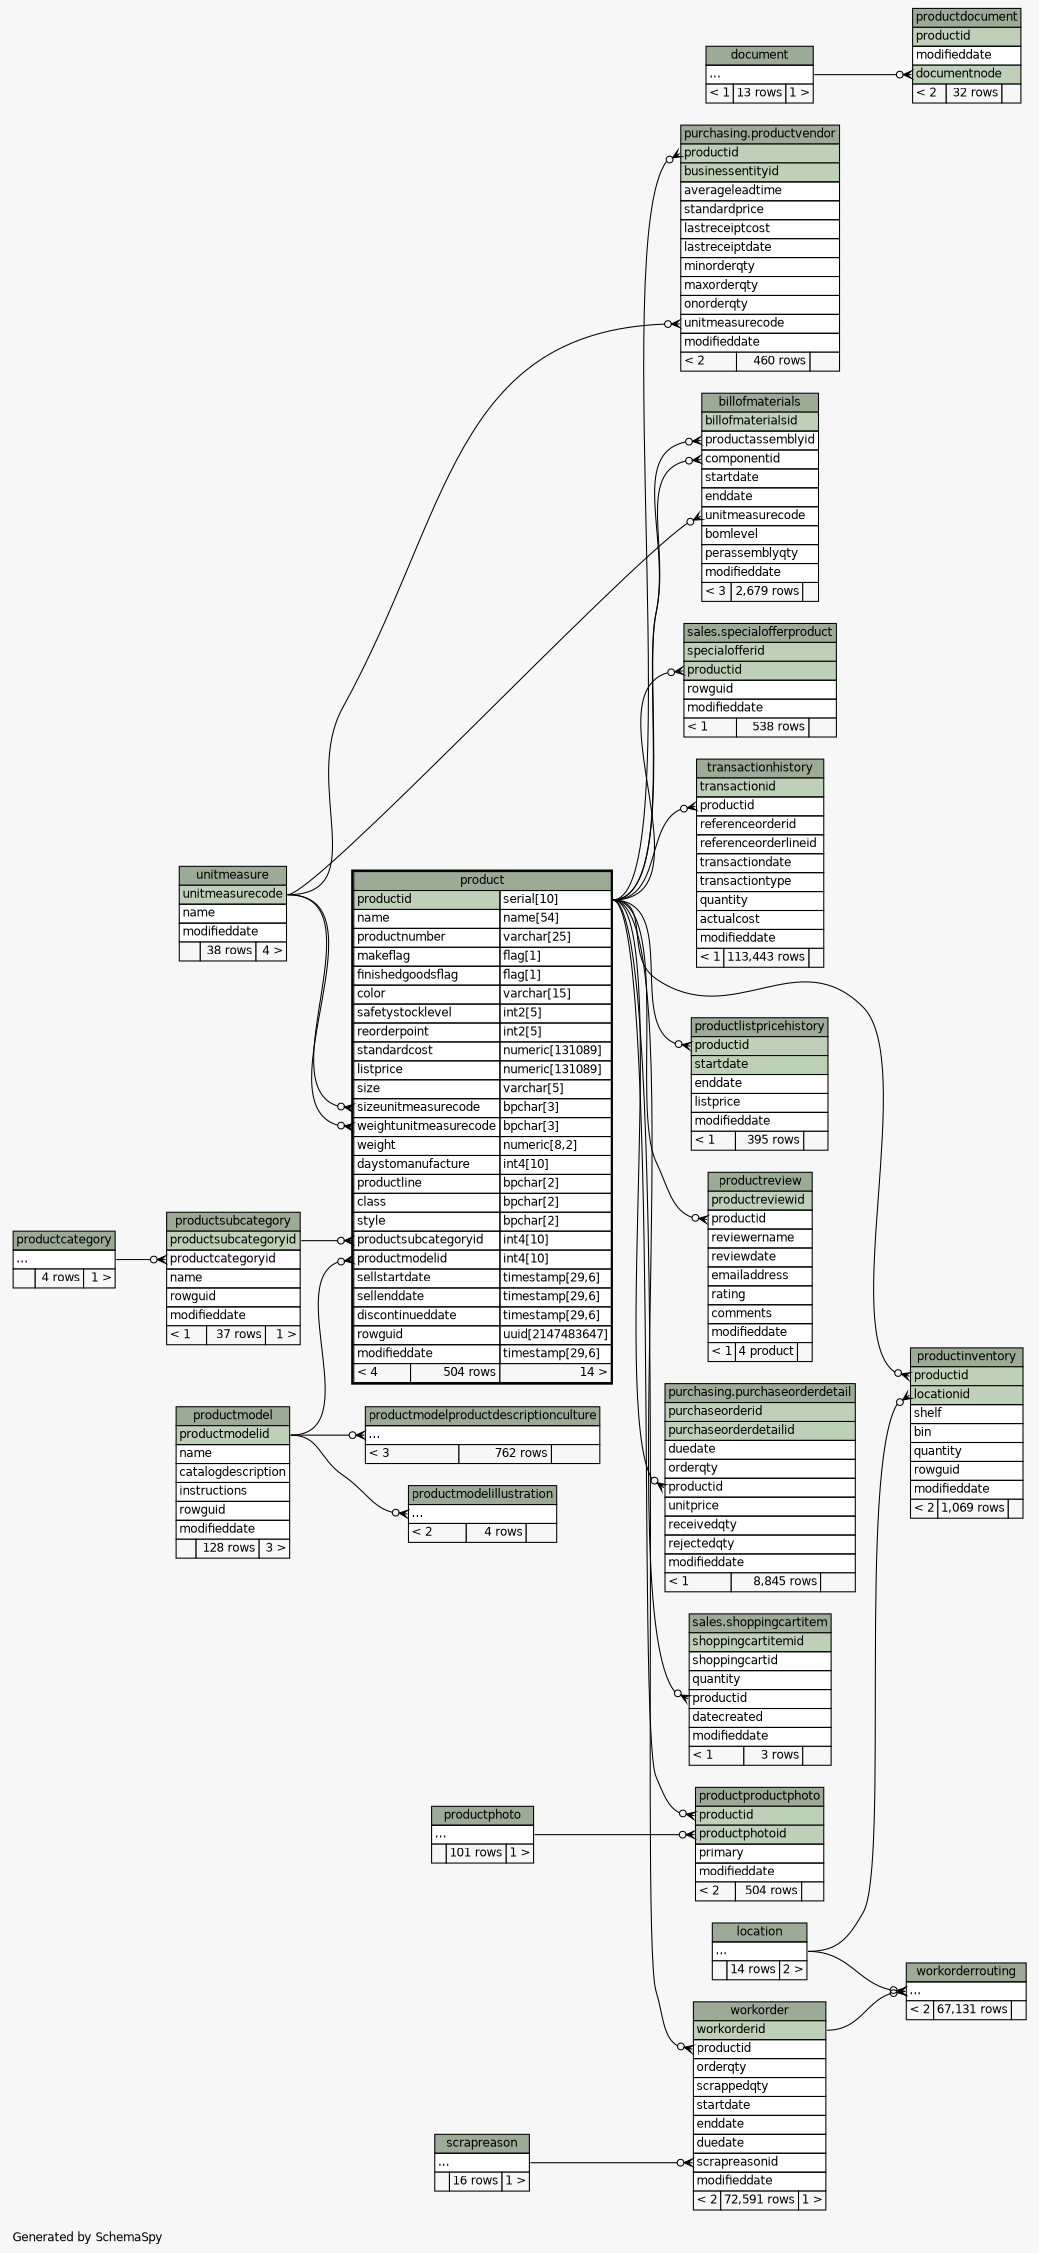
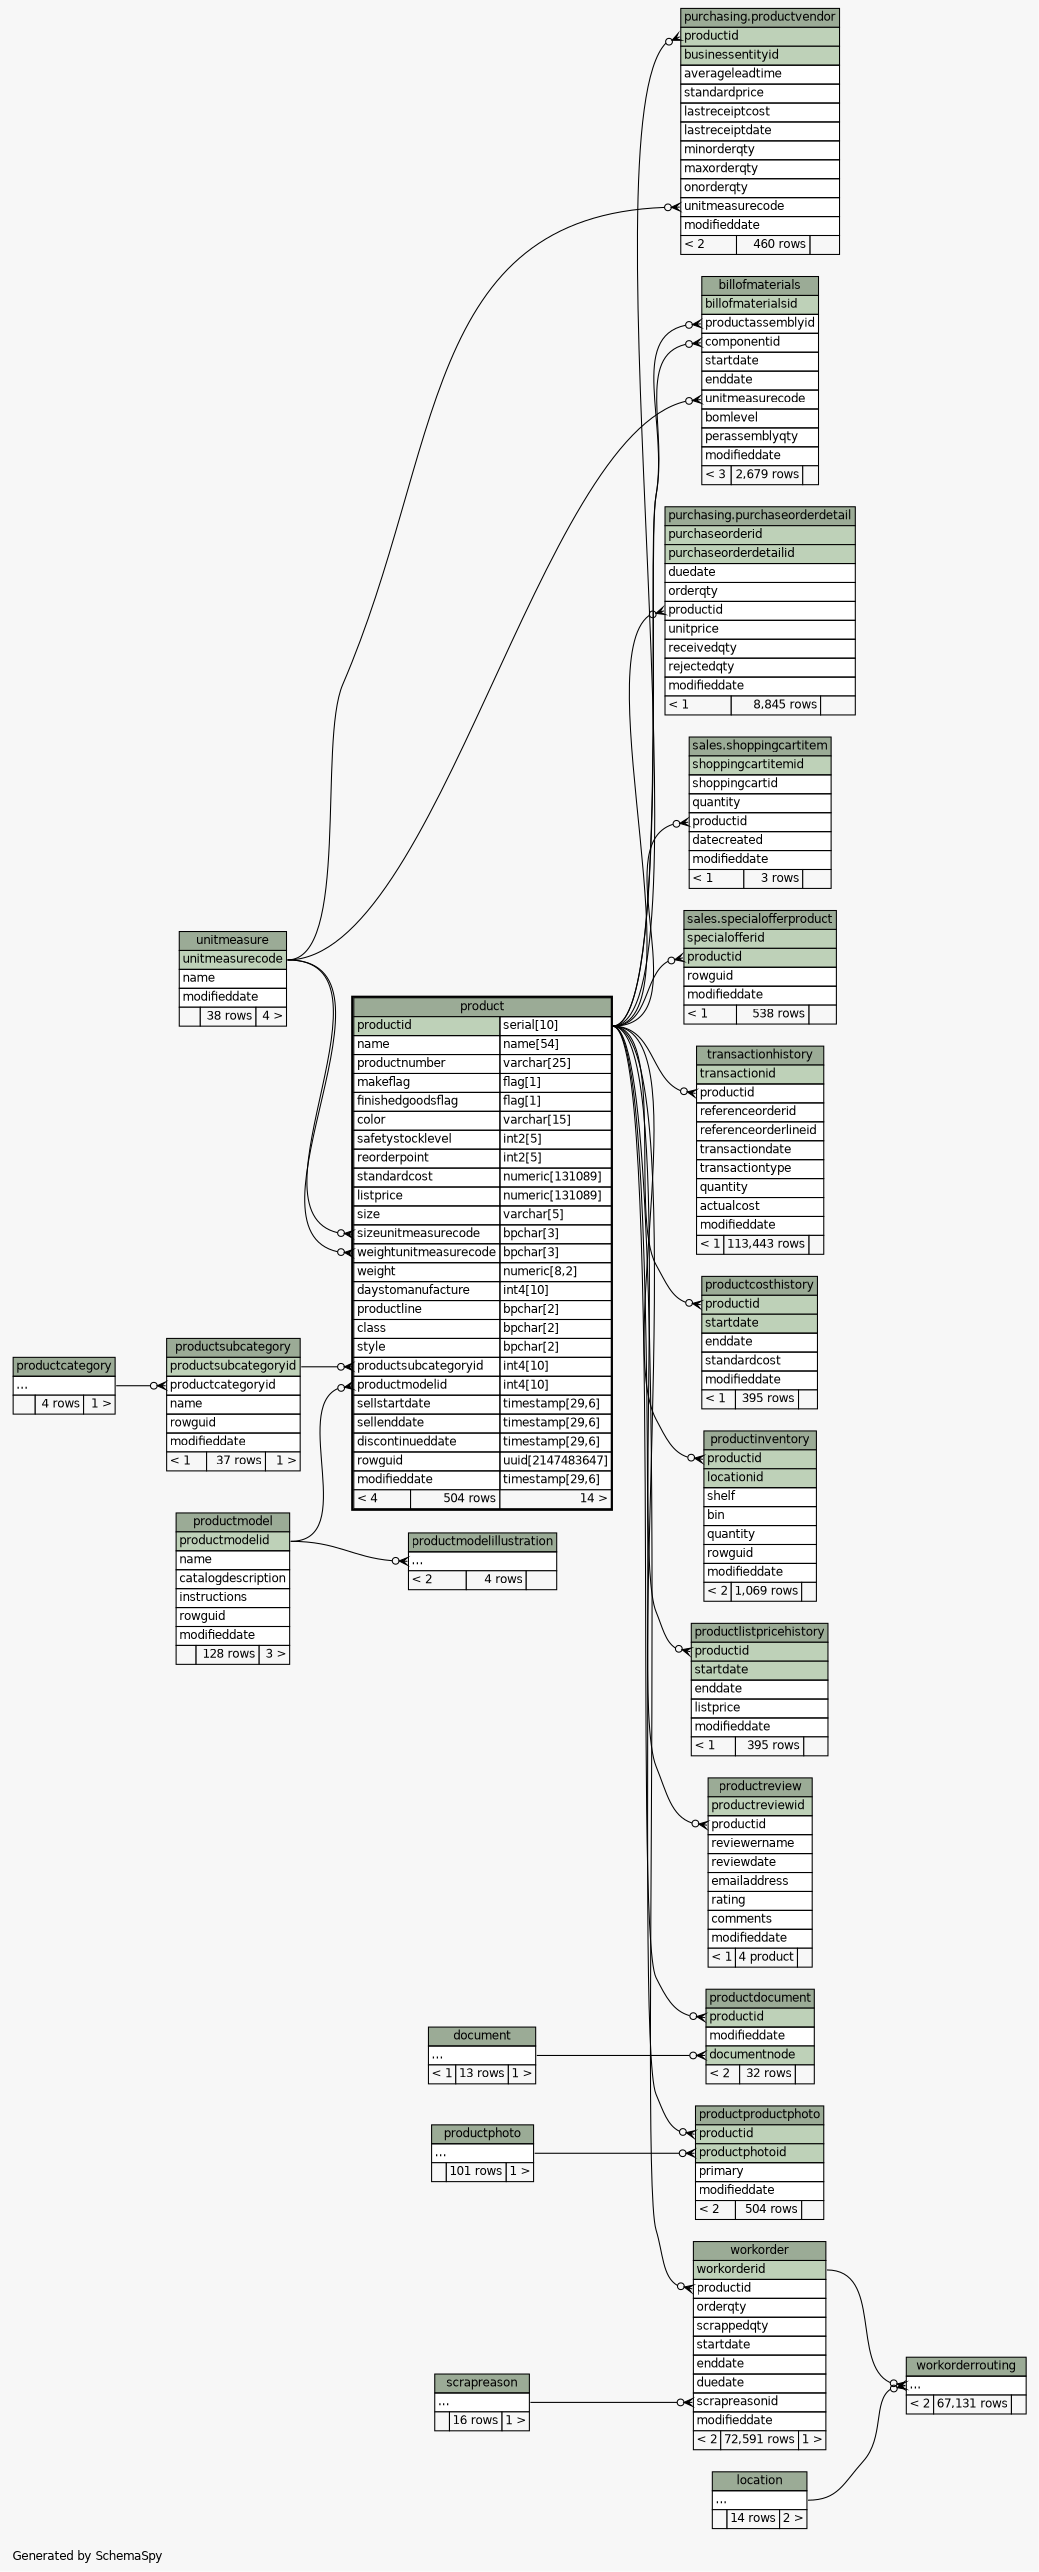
none -> (760, 1343)
(482, 1435) -> none
none -> (645, 1526)
(875, 1694) -> none
